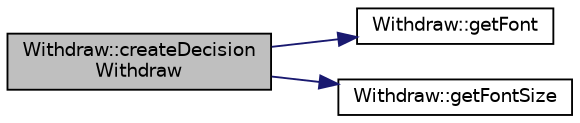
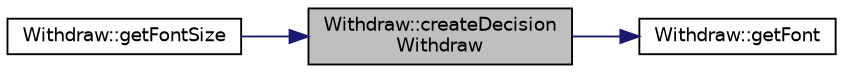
(295, 79) -> (265, 36)
